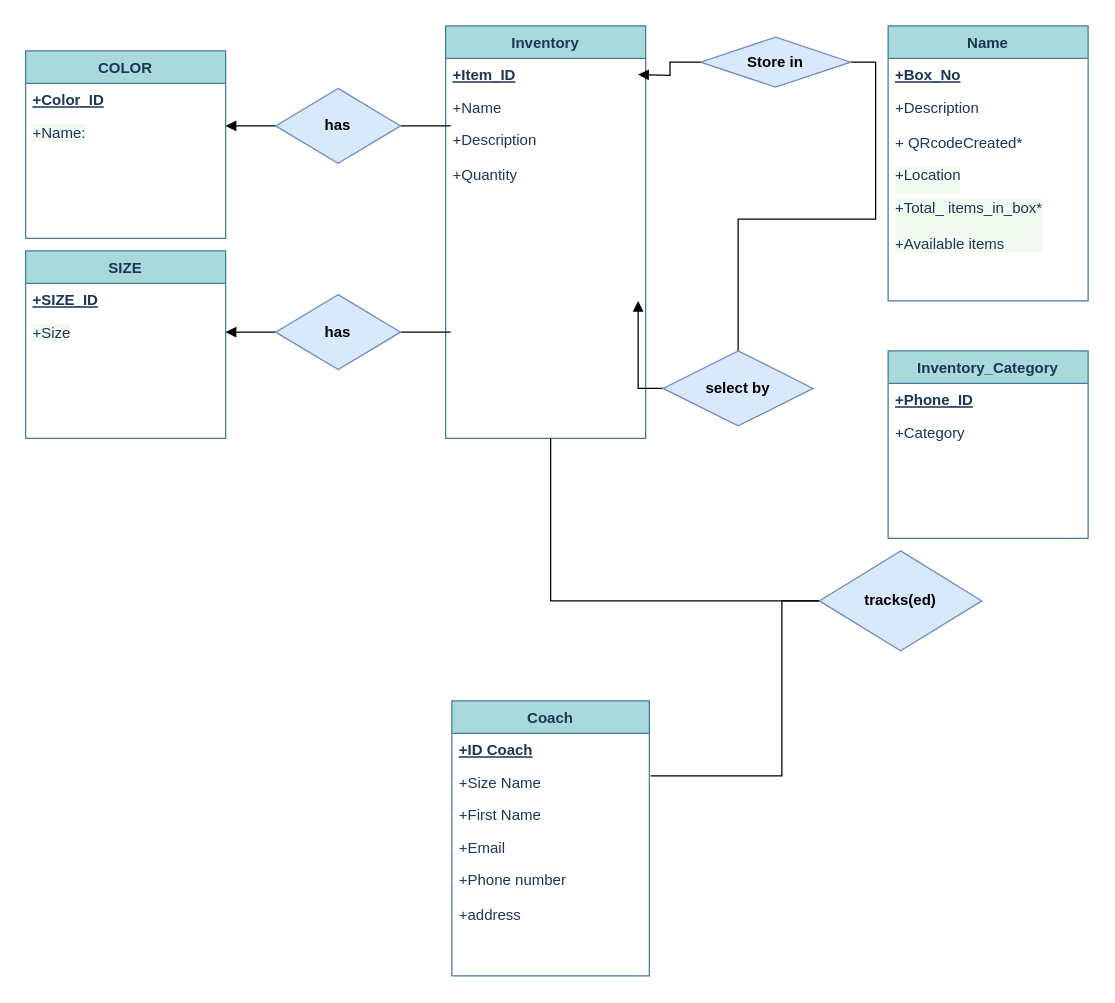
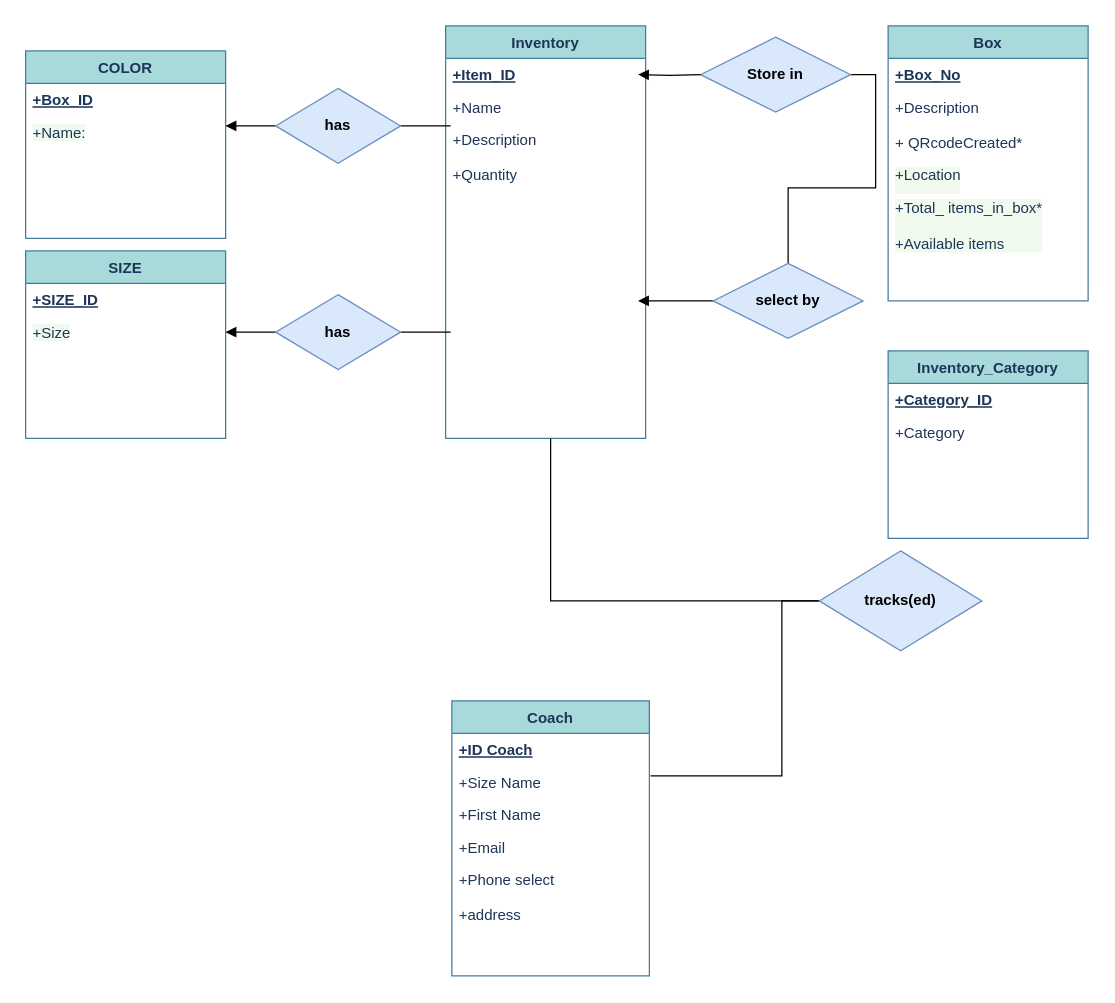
(988, 43) -> (988, 43)
(776, 62) -> (776, 74)
(68, 100) -> (62, 100)
(738, 388) -> (788, 301)
(933, 400) -> (945, 400)
(511, 880) -> (509, 880)
